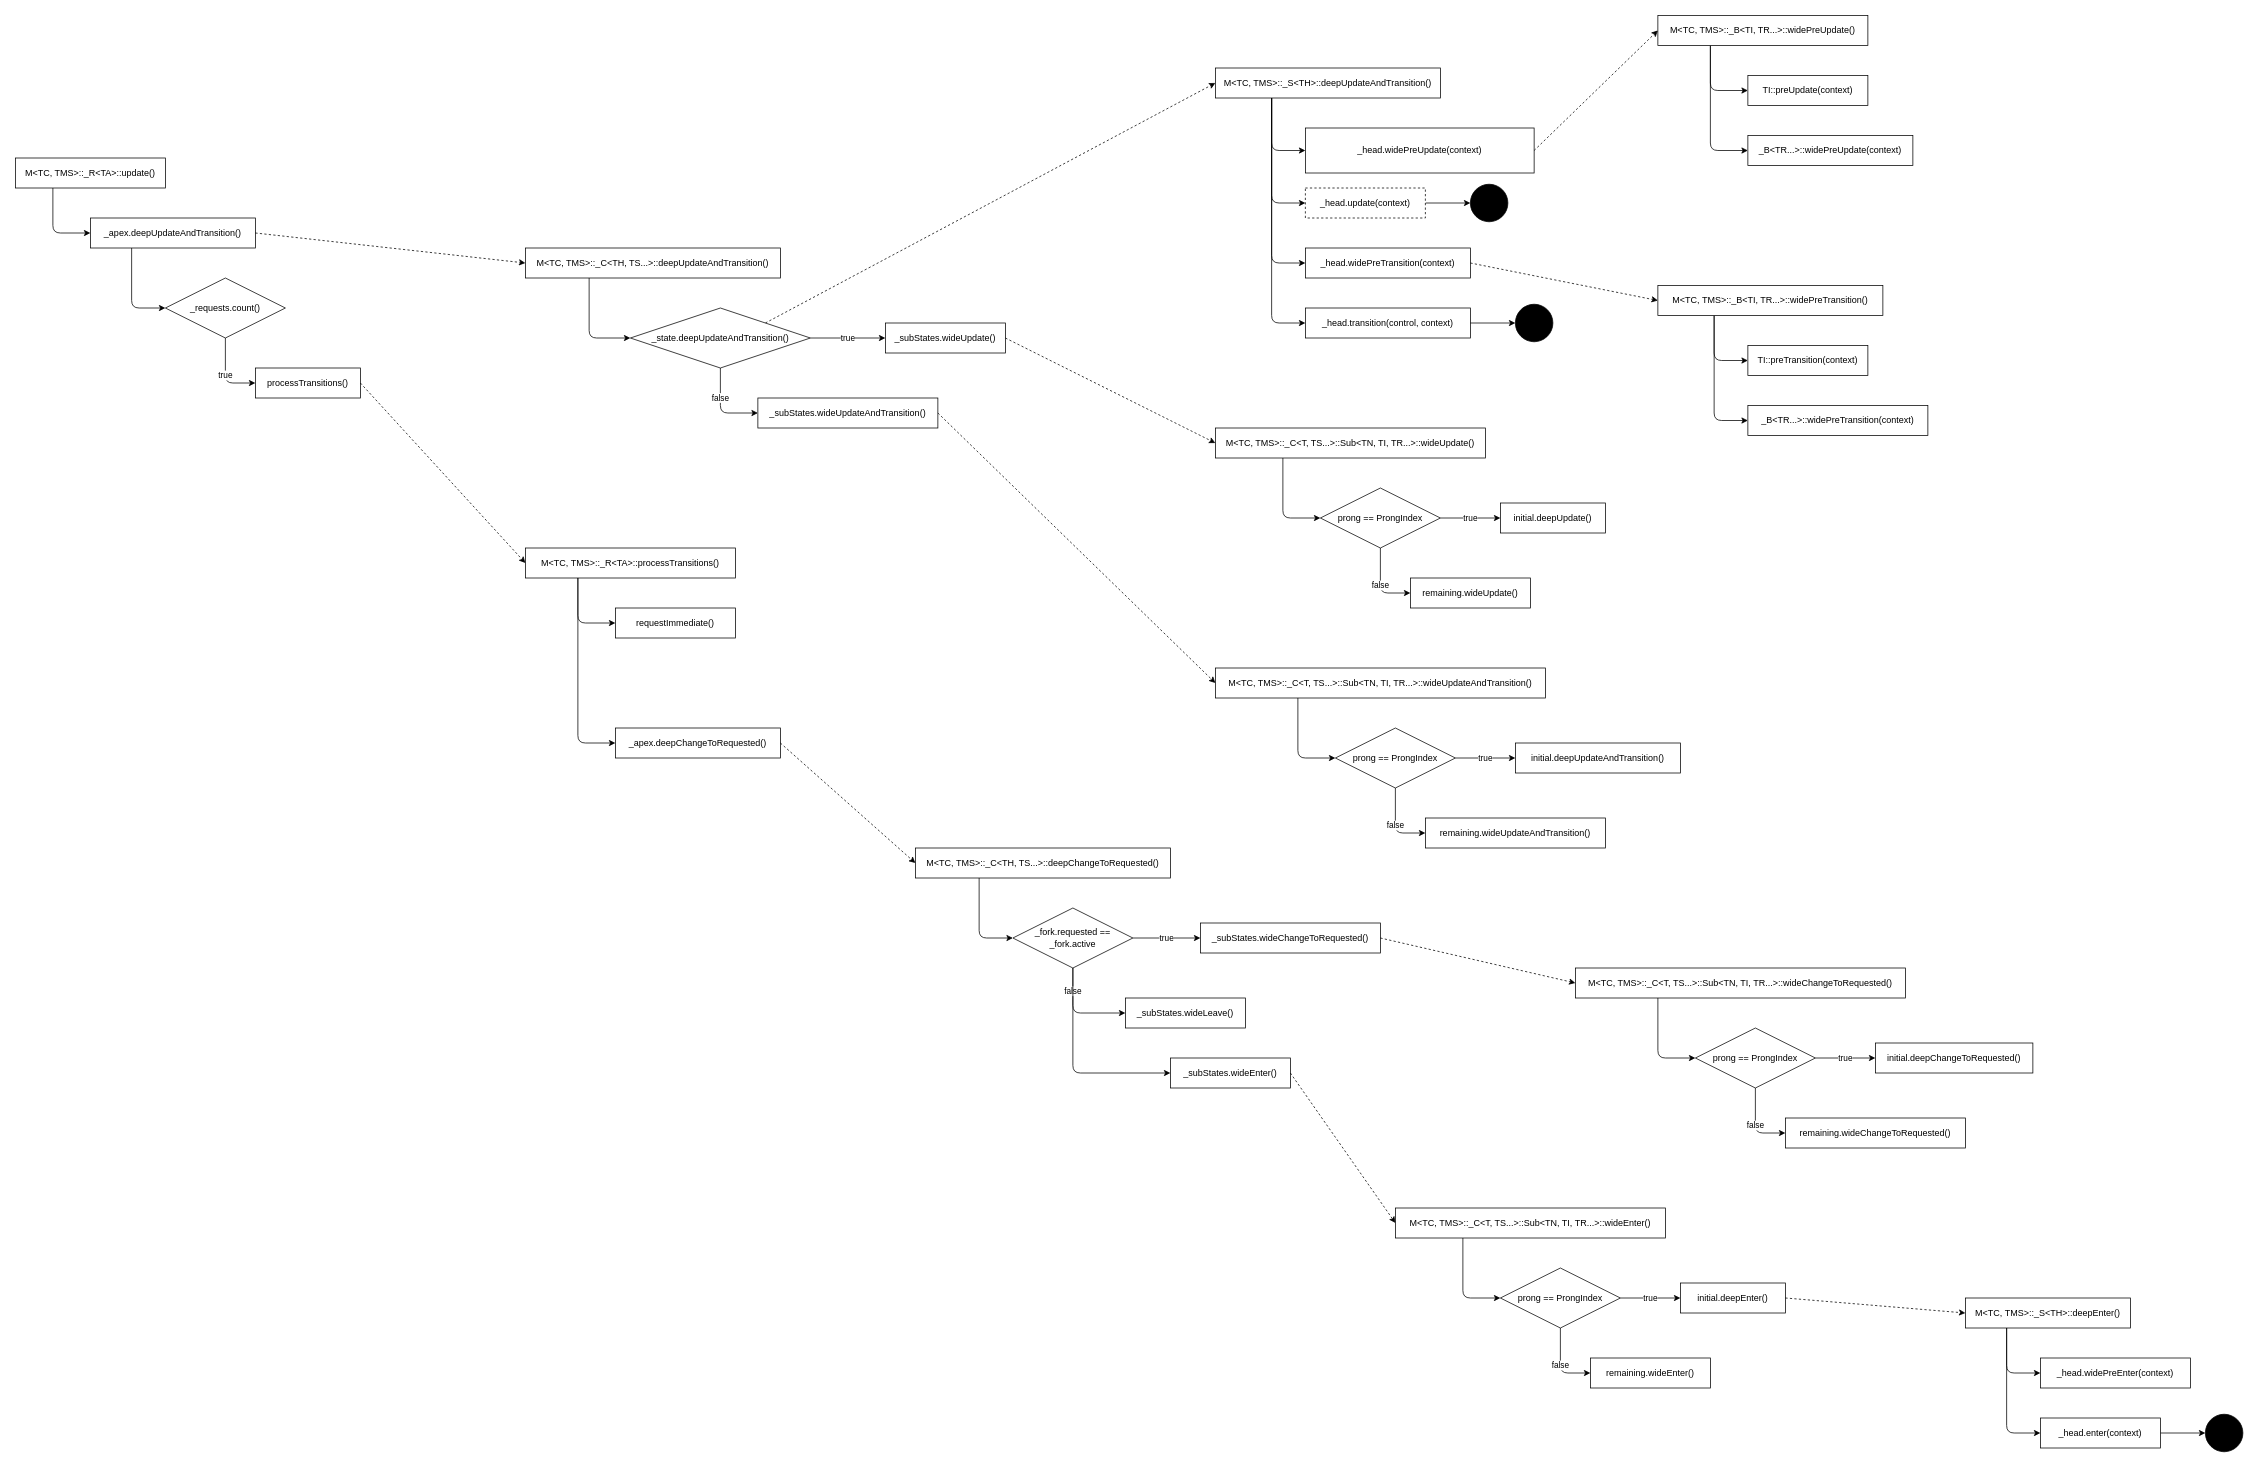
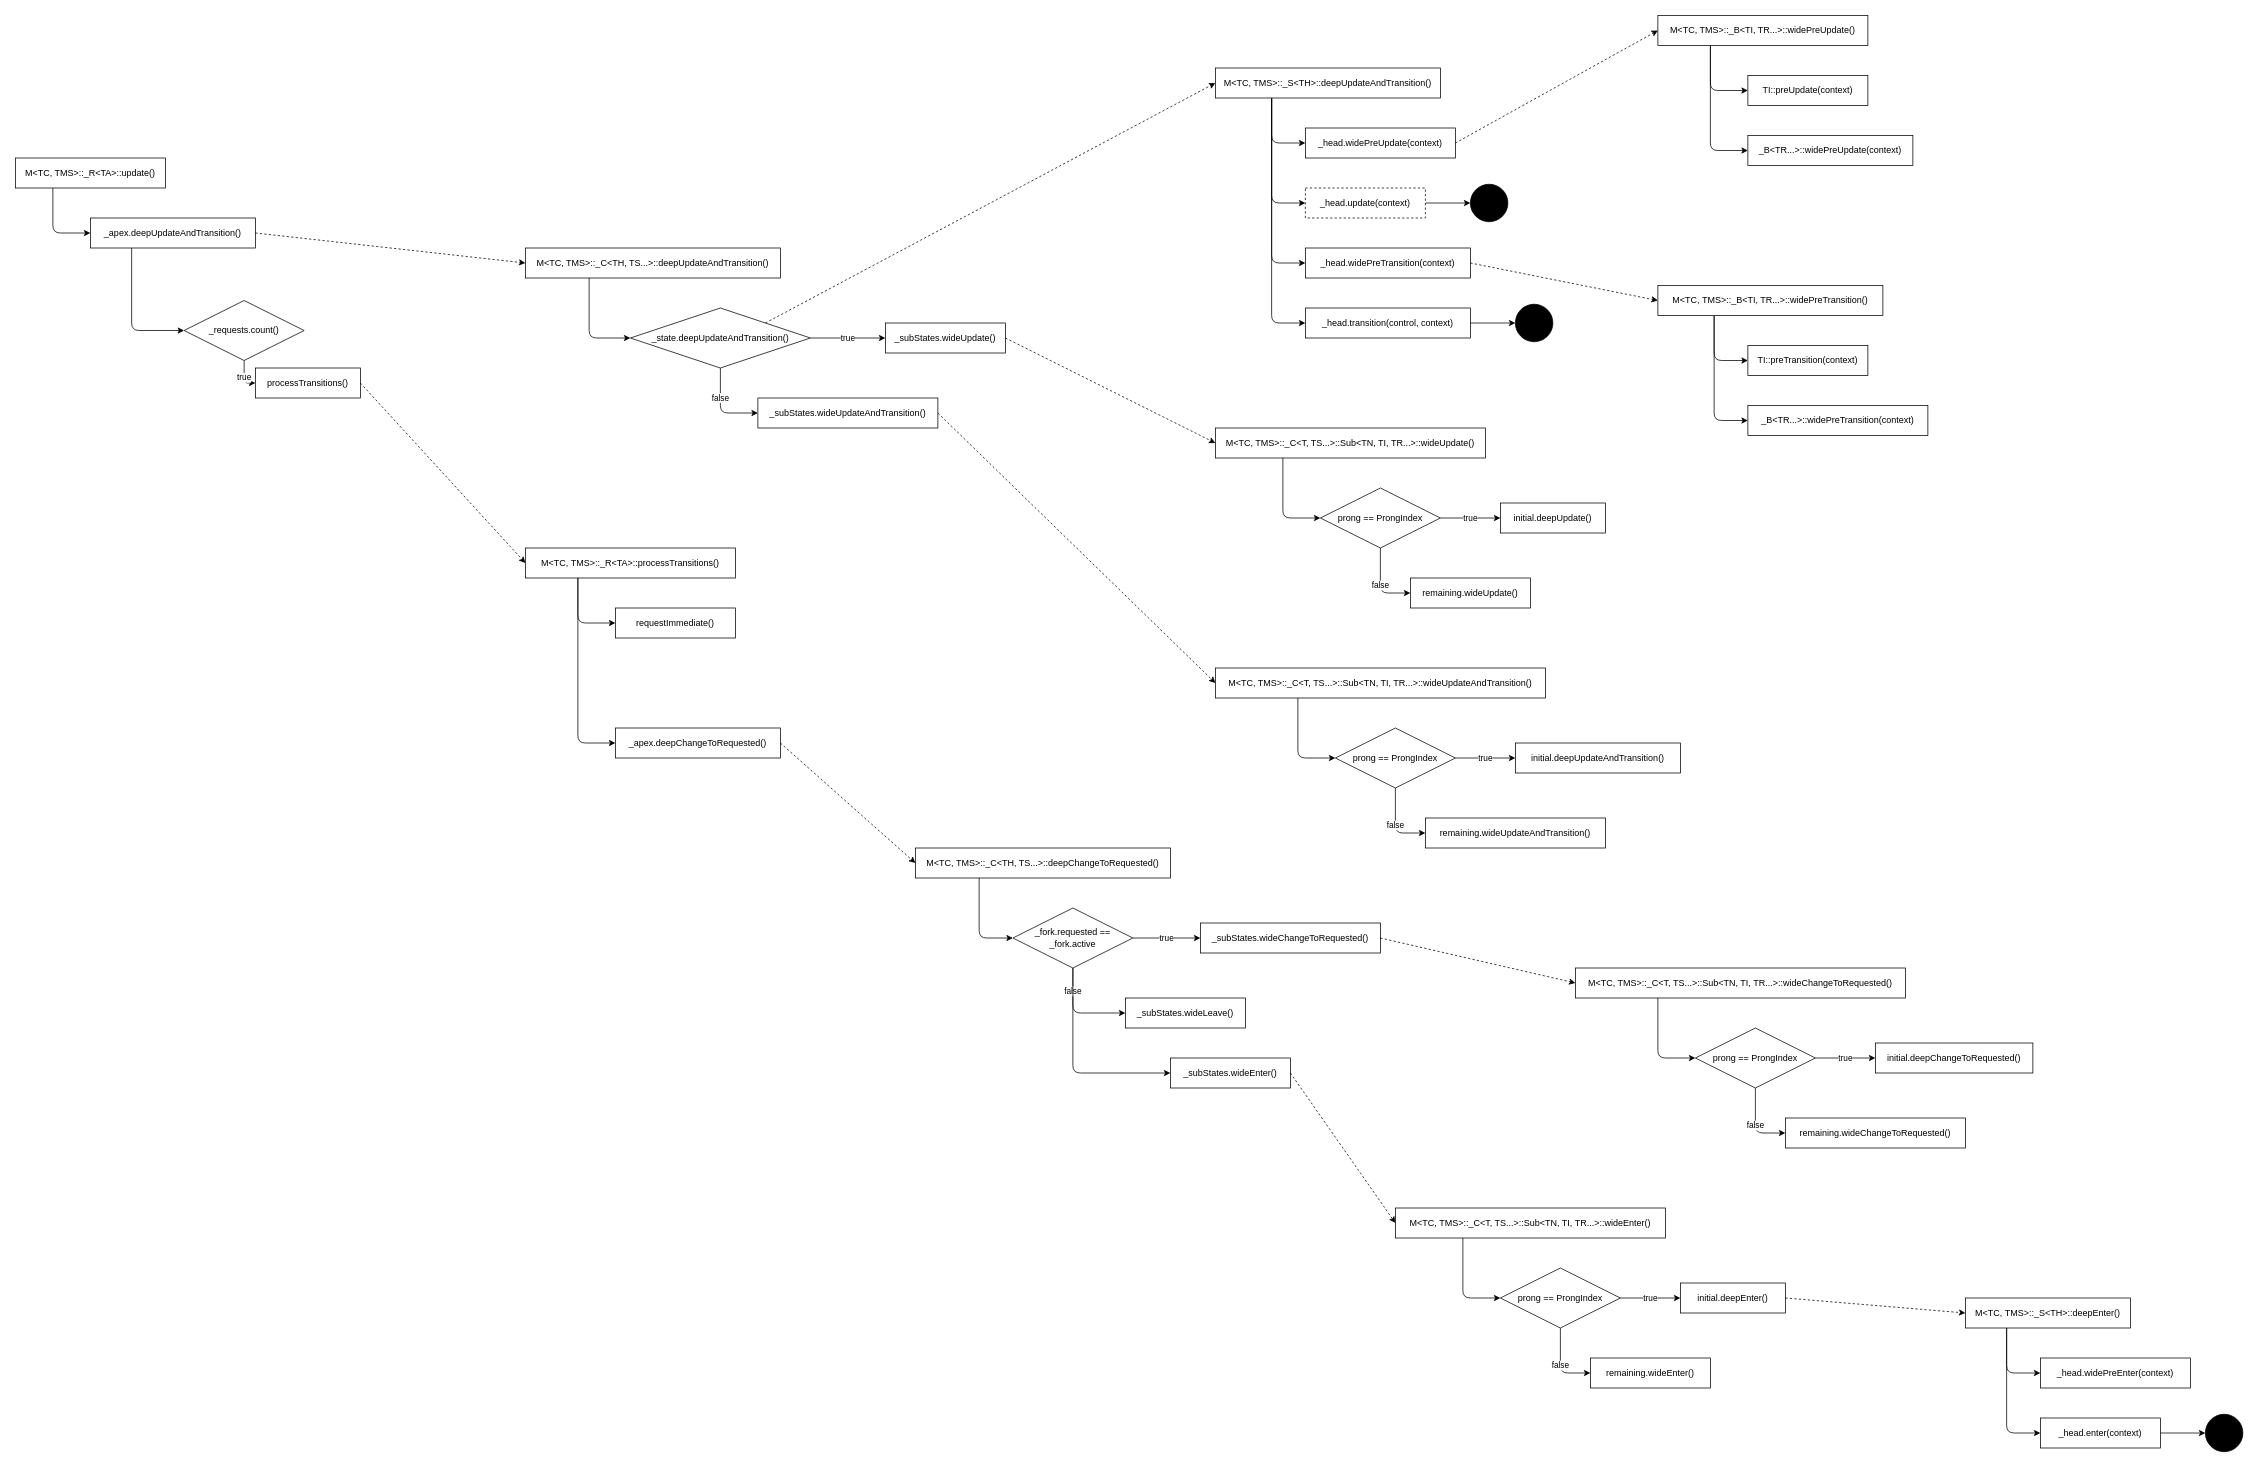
(1420, 150) -> (1380, 143)
(225, 308) -> (244, 330)
